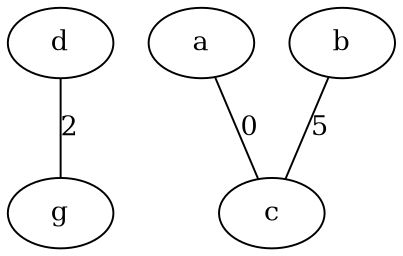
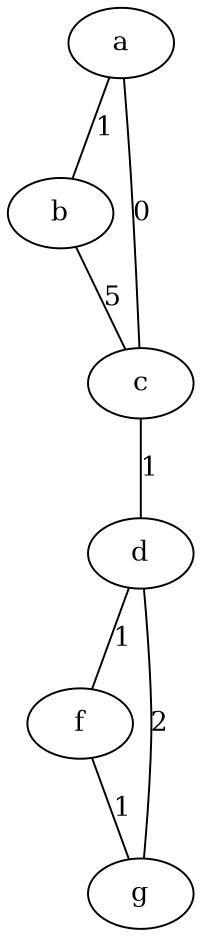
none -> (91, 128)
none -> (141, 468)
none -> (80, 724)
